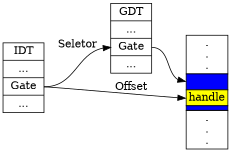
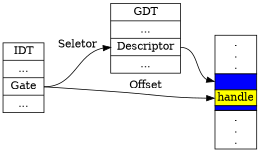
(131, 47) -> (146, 47)
